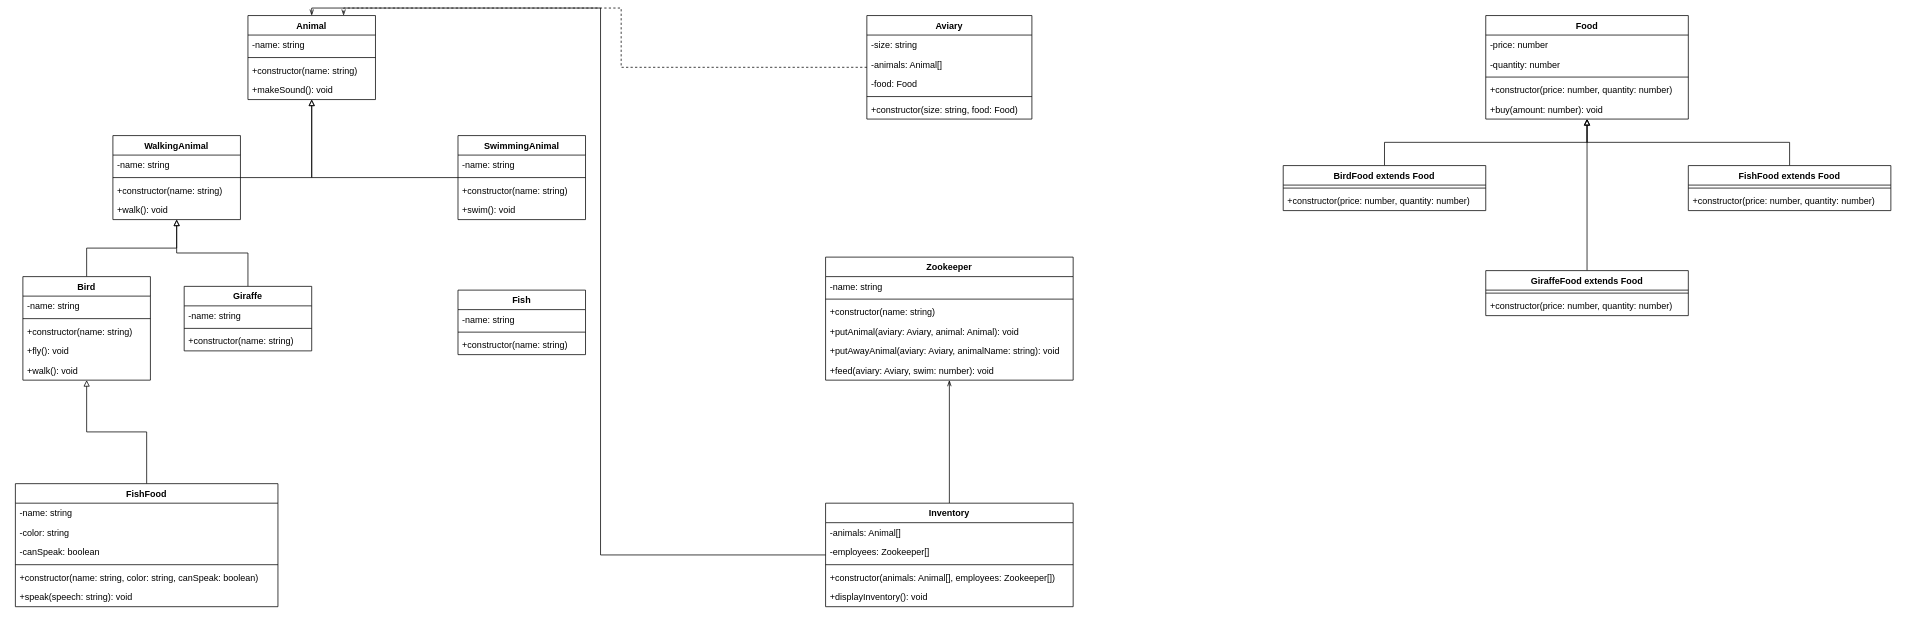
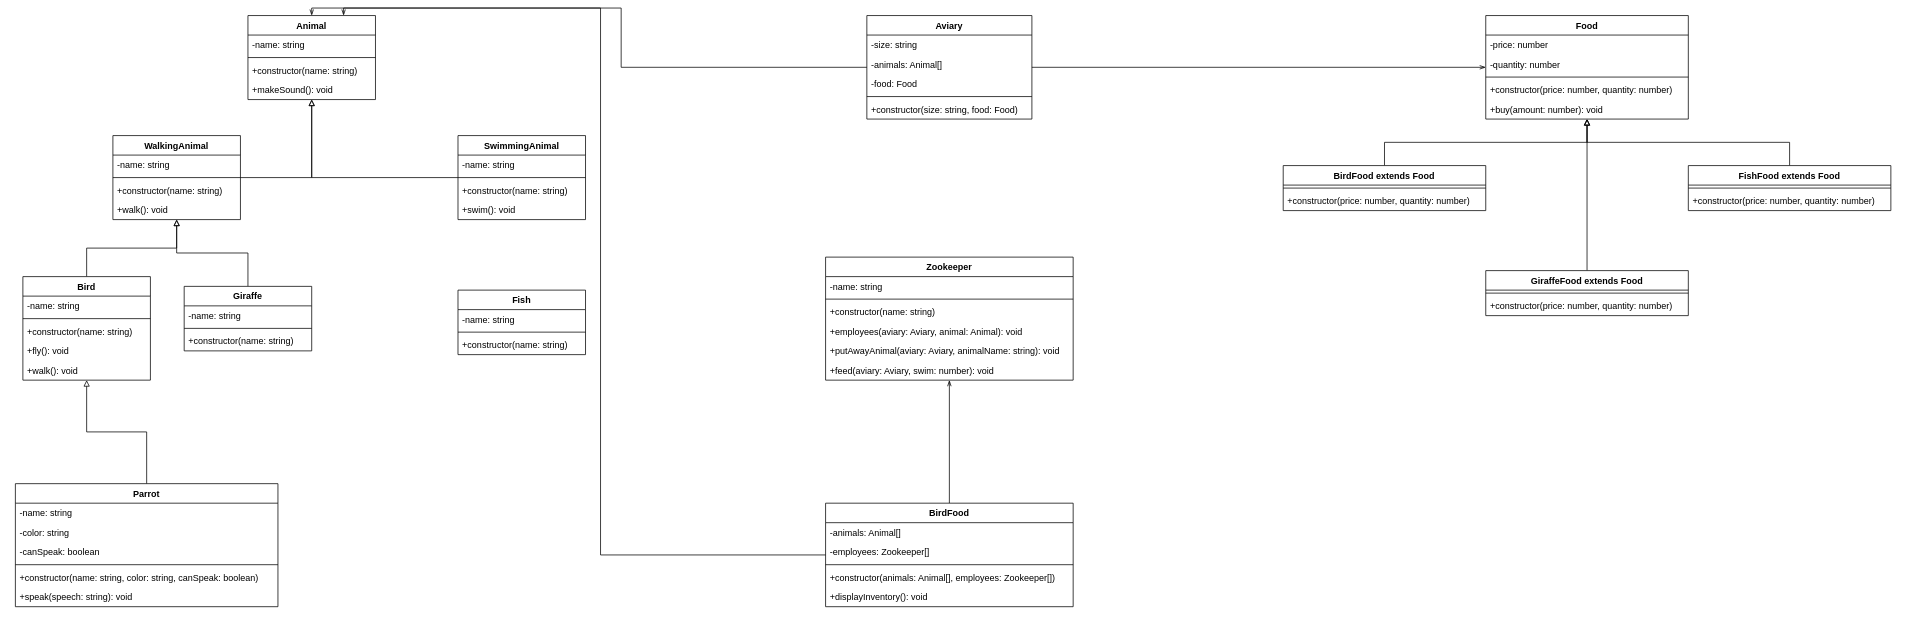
(703, 67) -> (703, 67)
none -> (1258, 67)
(931, 332) -> (932, 332)
(146, 494) -> (146, 494)
(949, 513) -> (949, 513)
